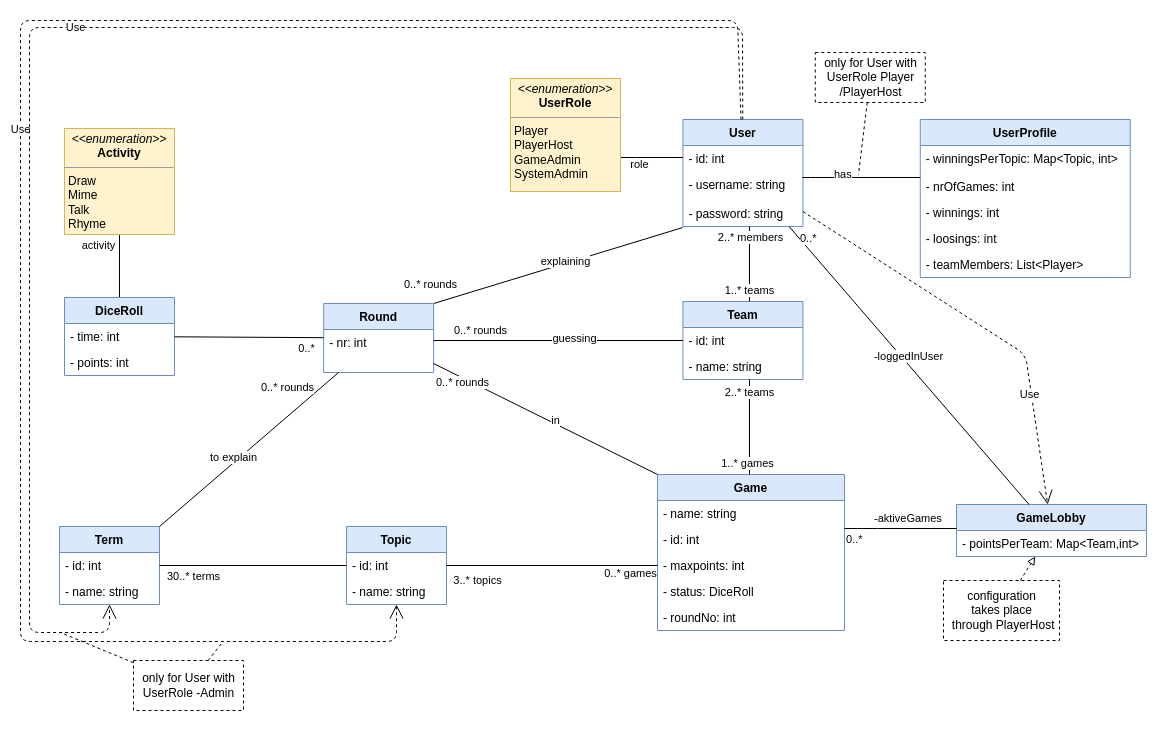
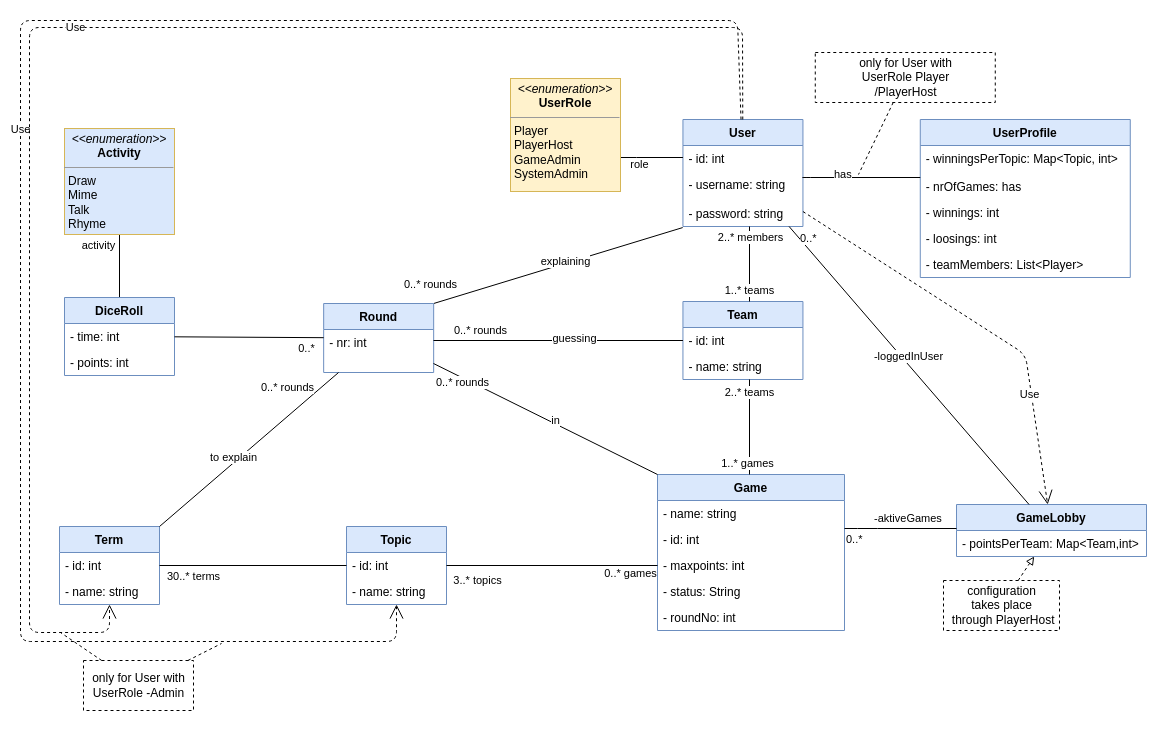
(870, 78) -> (905, 78)
(120, 182) -> (120, 182)
(973, 187) -> (975, 187)
(714, 592) -> (711, 592)
(1002, 611) -> (1002, 606)
(189, 686) -> (139, 686)
